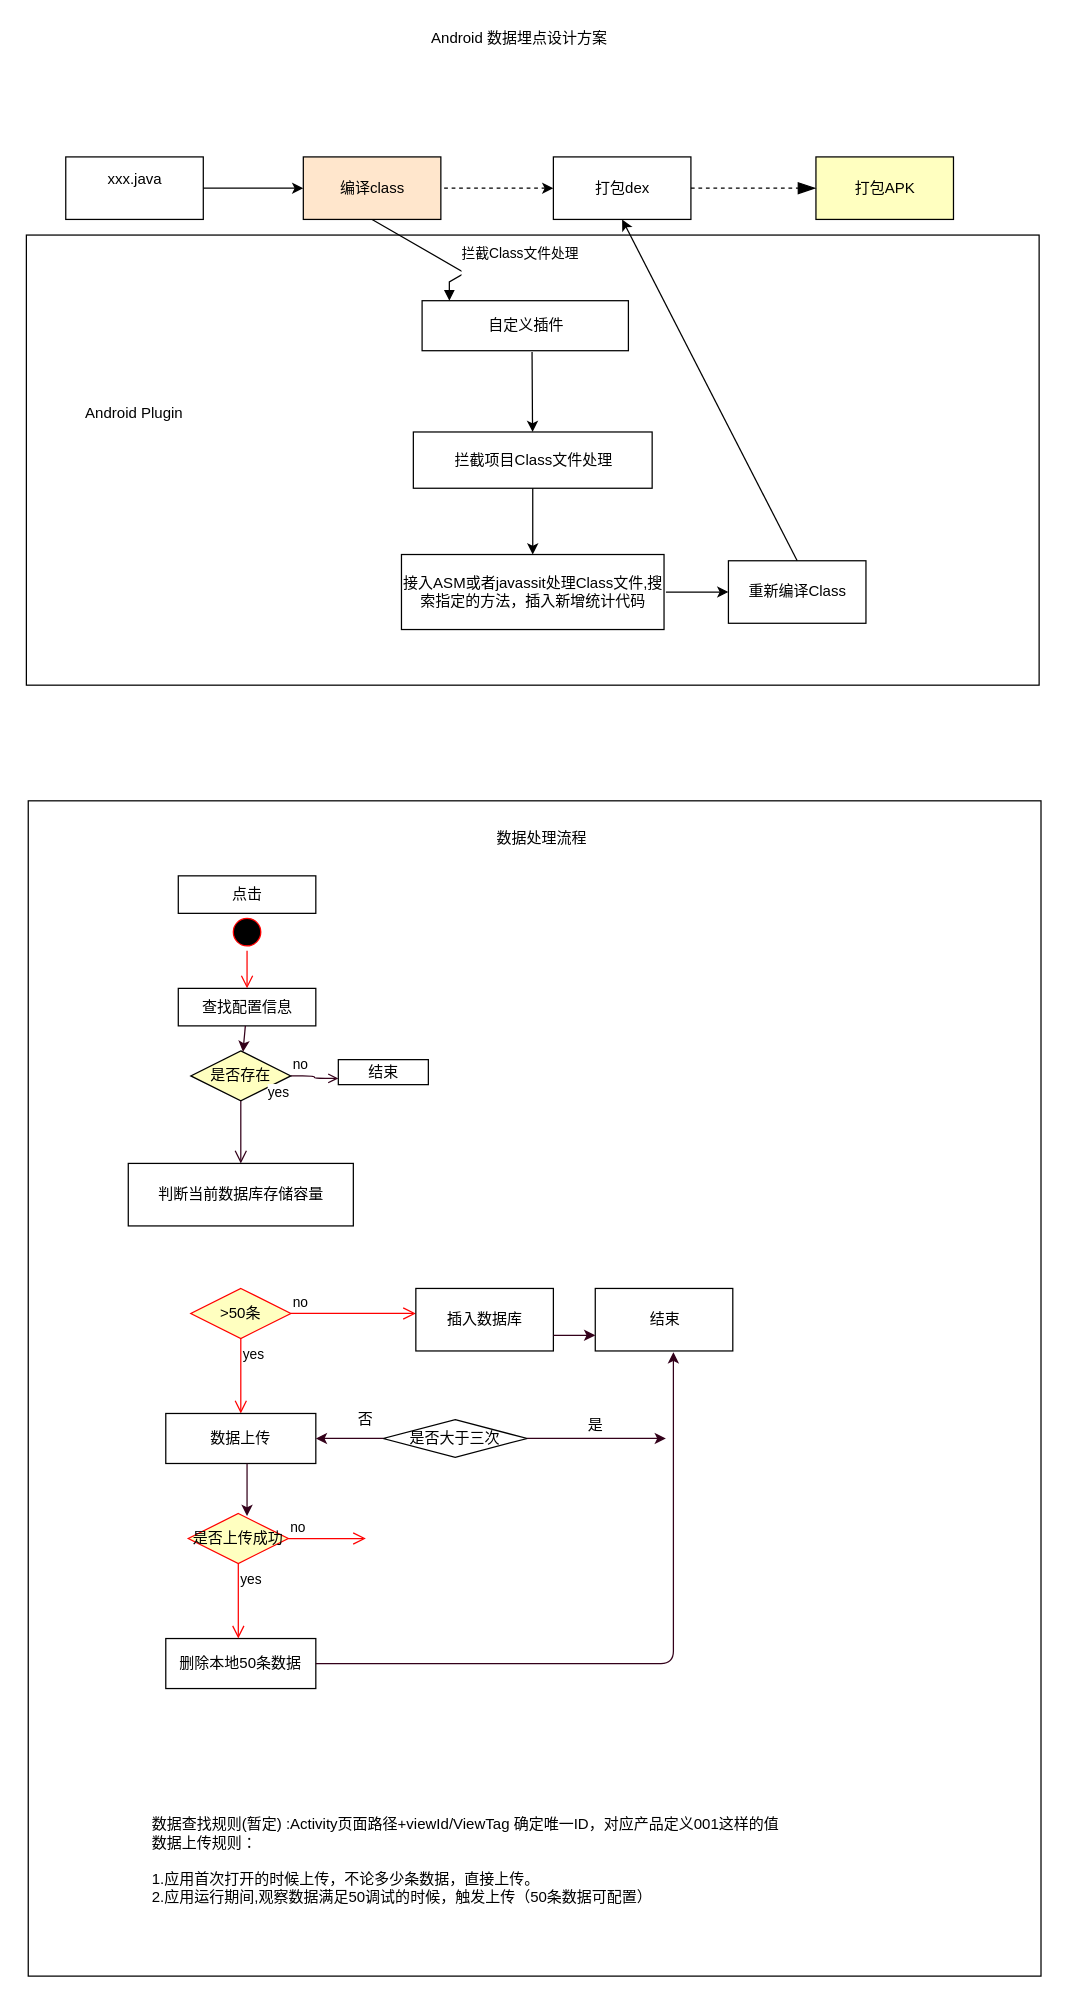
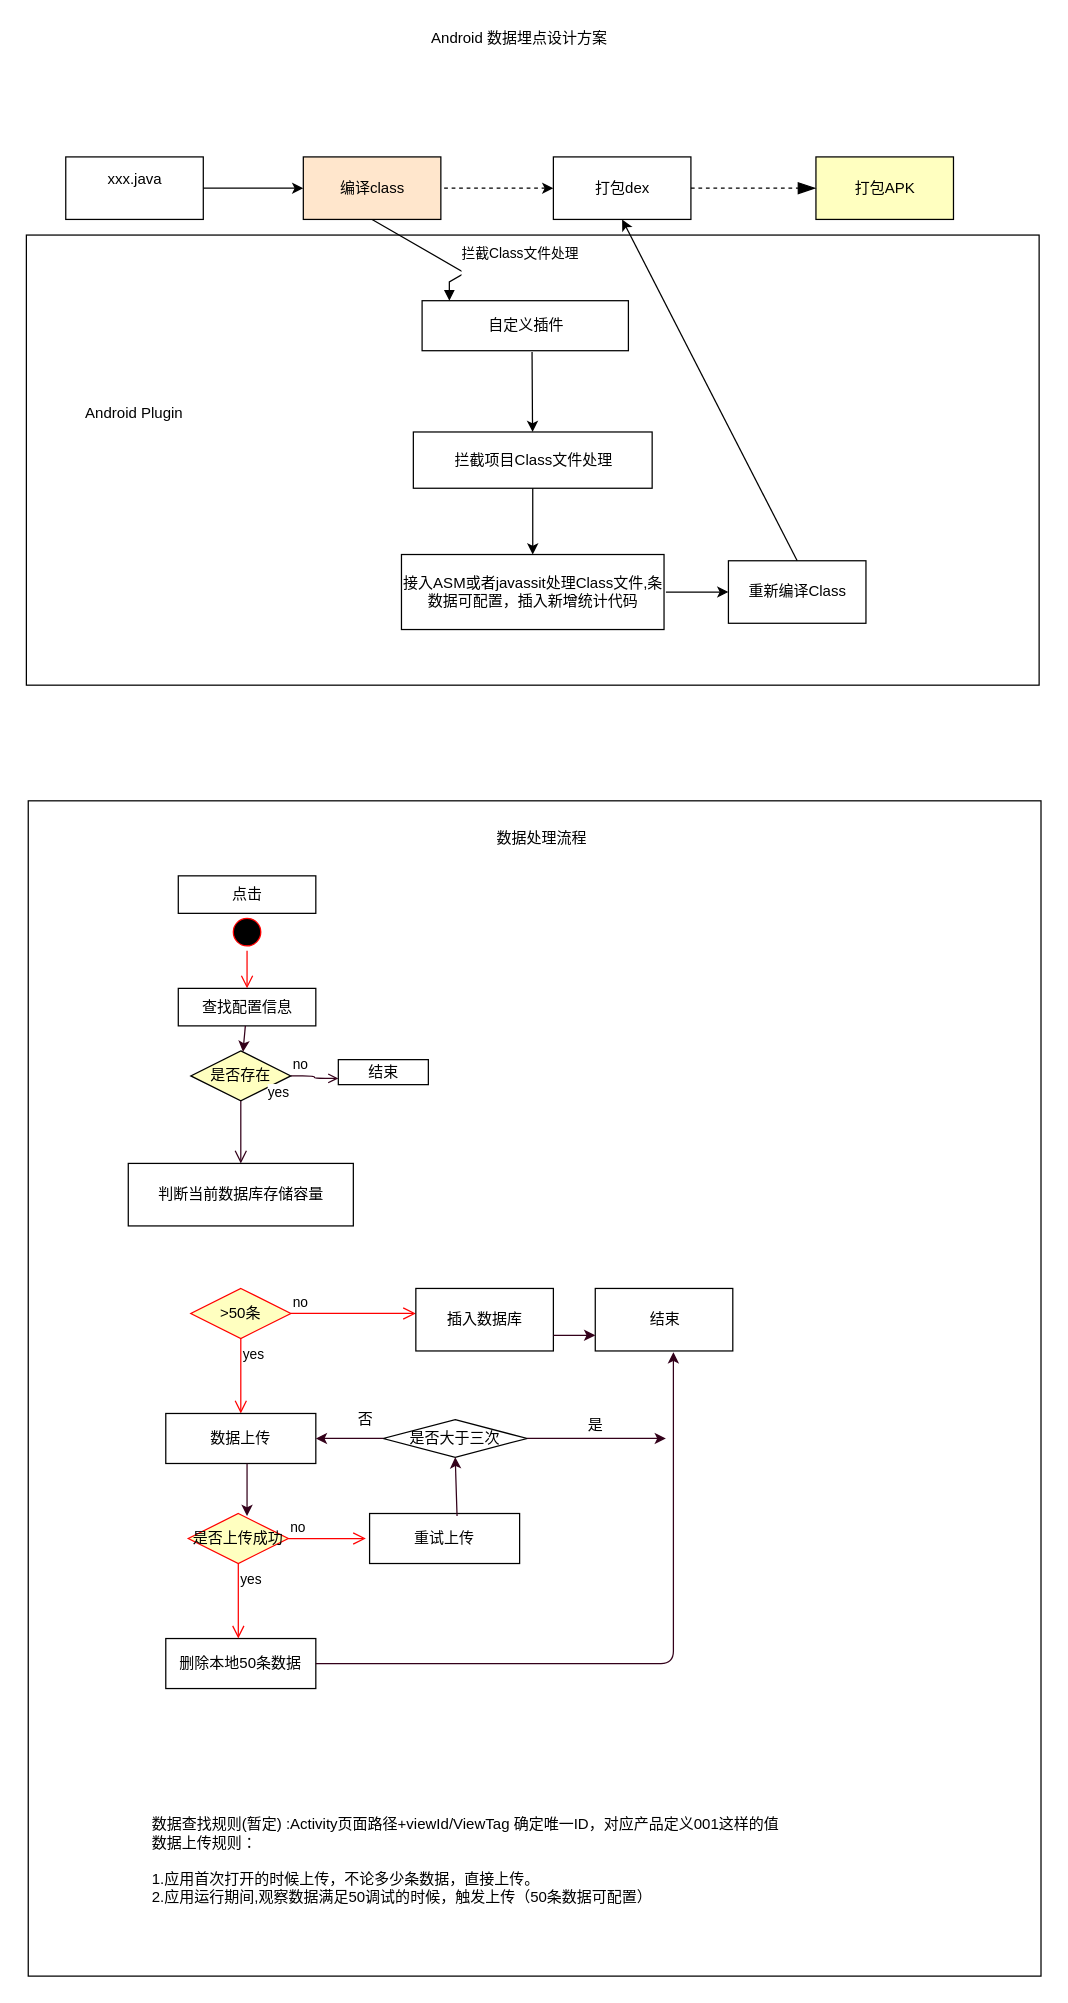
(533, 592) -> (533, 592)
none -> (456, 1490)
none -> (444, 1538)
